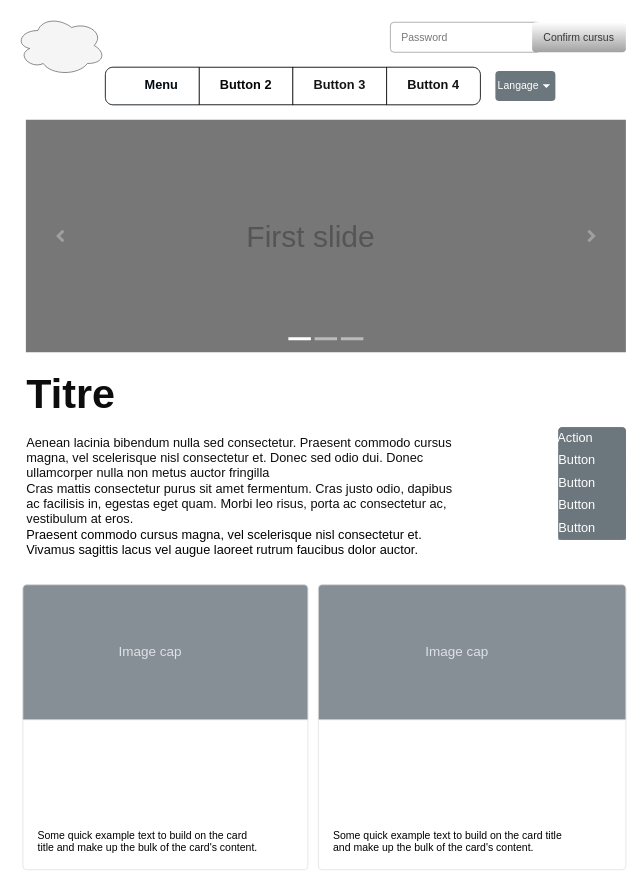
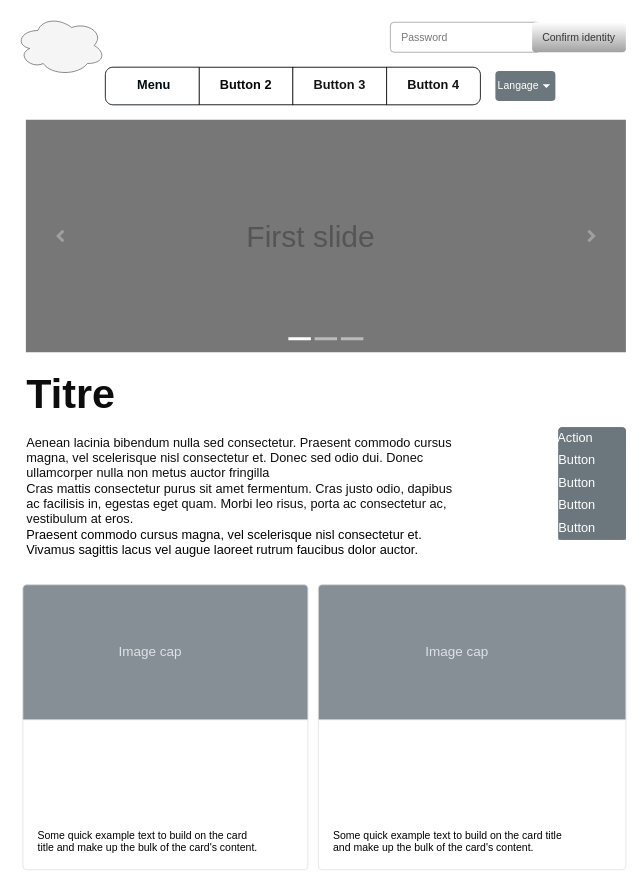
(579, 37) -> (579, 37)
(162, 86) -> (154, 86)
